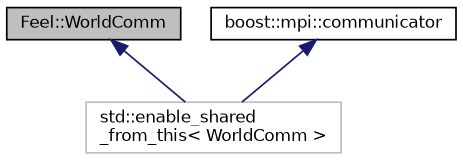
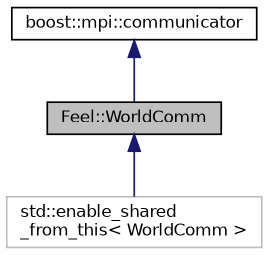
(273, 76) -> (134, 80)
